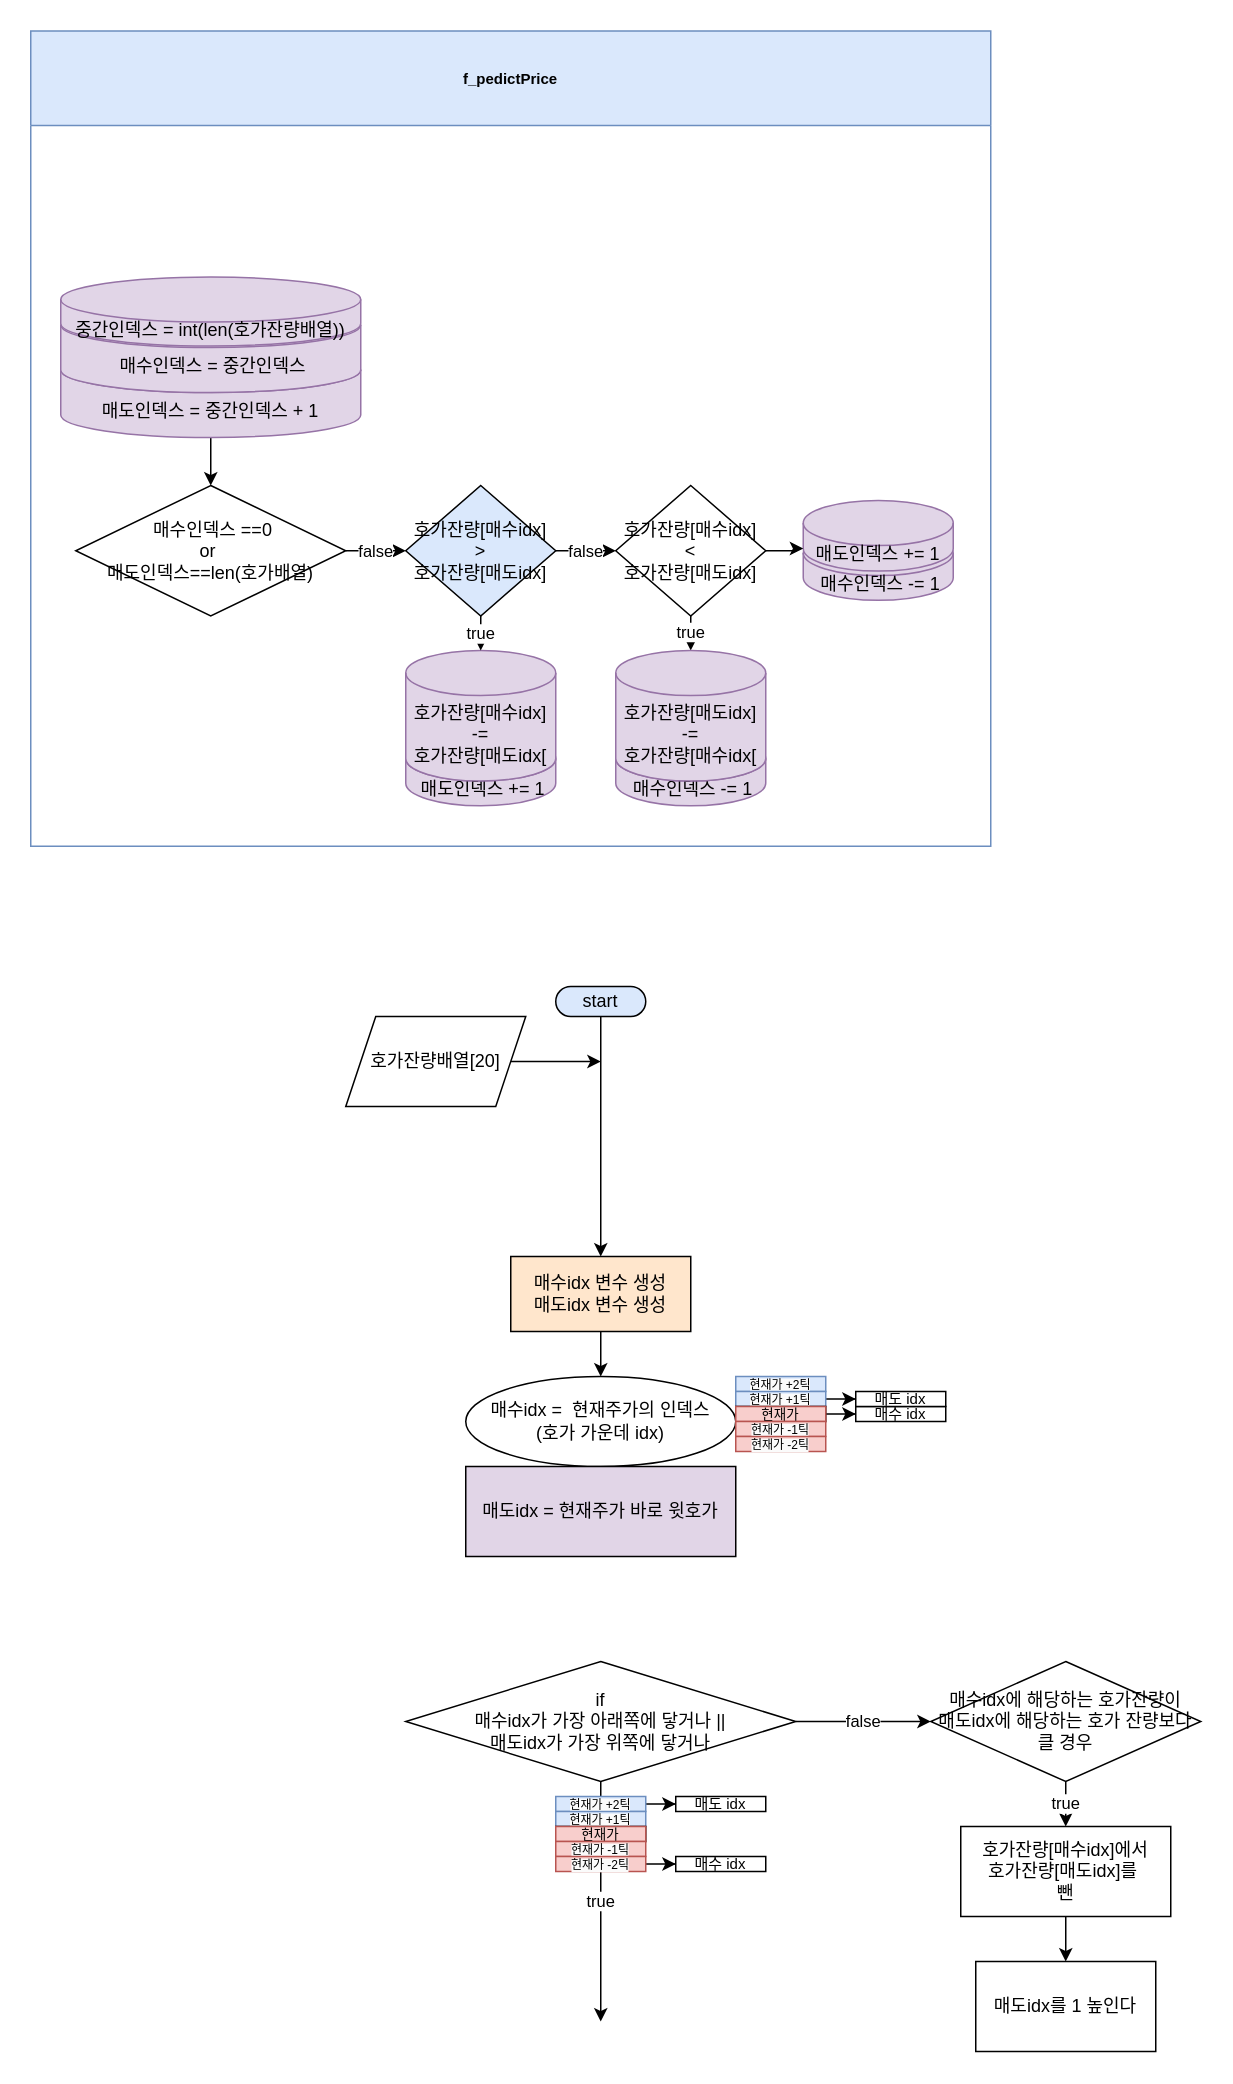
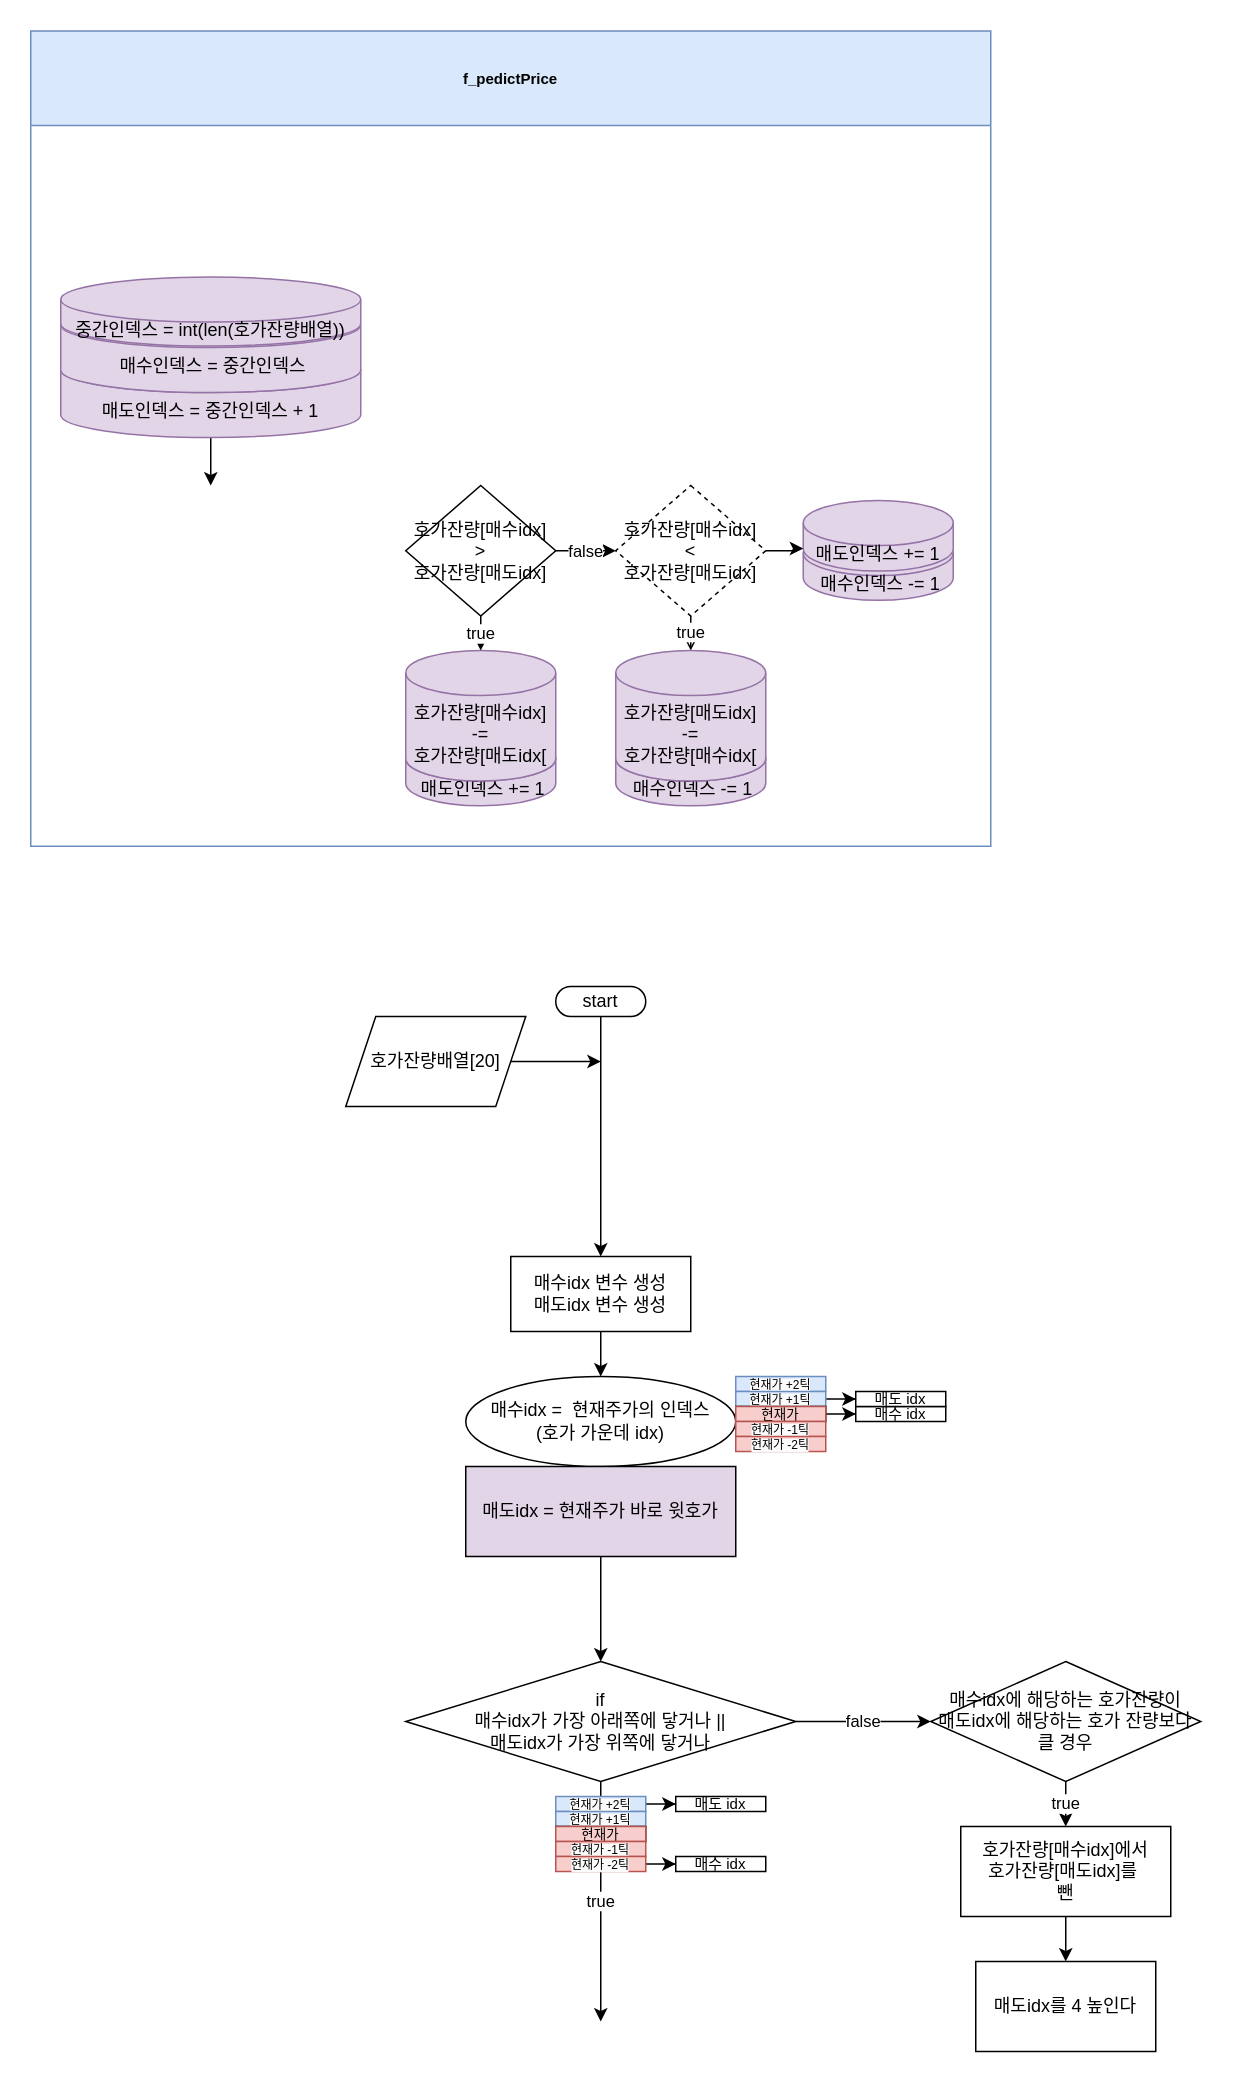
(211, 551) -> none
(371, 551) -> none
(481, 551) -> (481, 551)
(691, 551) -> (691, 551)
(691, 640) -> (691, 643)
(601, 1001) -> (601, 1001)
(601, 1294) -> (601, 1294)
none -> (601, 1603)
(1066, 2006) -> (1066, 2006)
